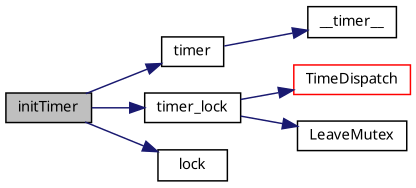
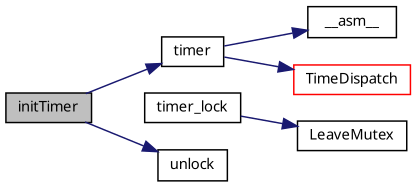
(352, 22) -> (352, 22)
(260, 96) -> (251, 62)
(111, 108) -> none
(193, 165) -> (193, 165)
